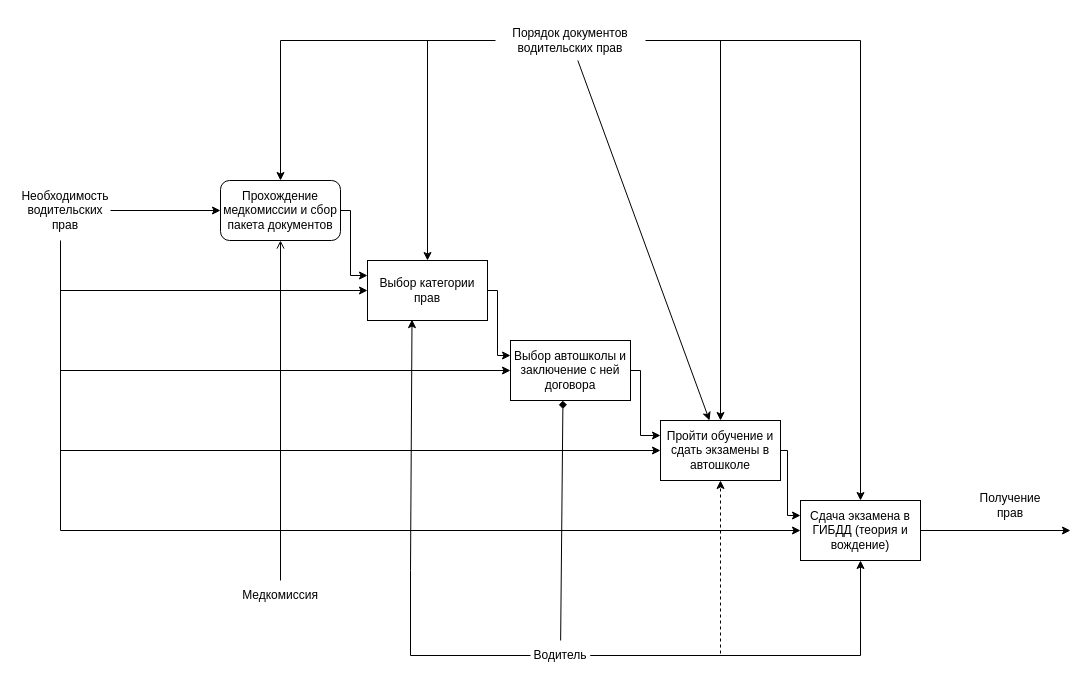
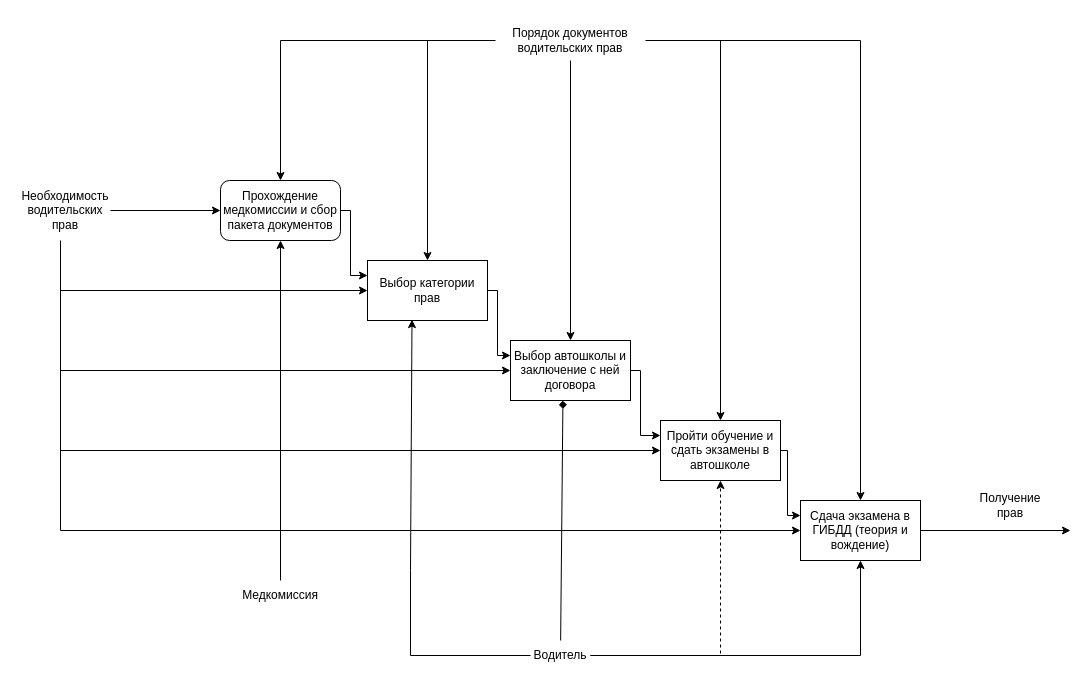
(643, 238) -> (571, 197)
(281, 246) -> (281, 248)
